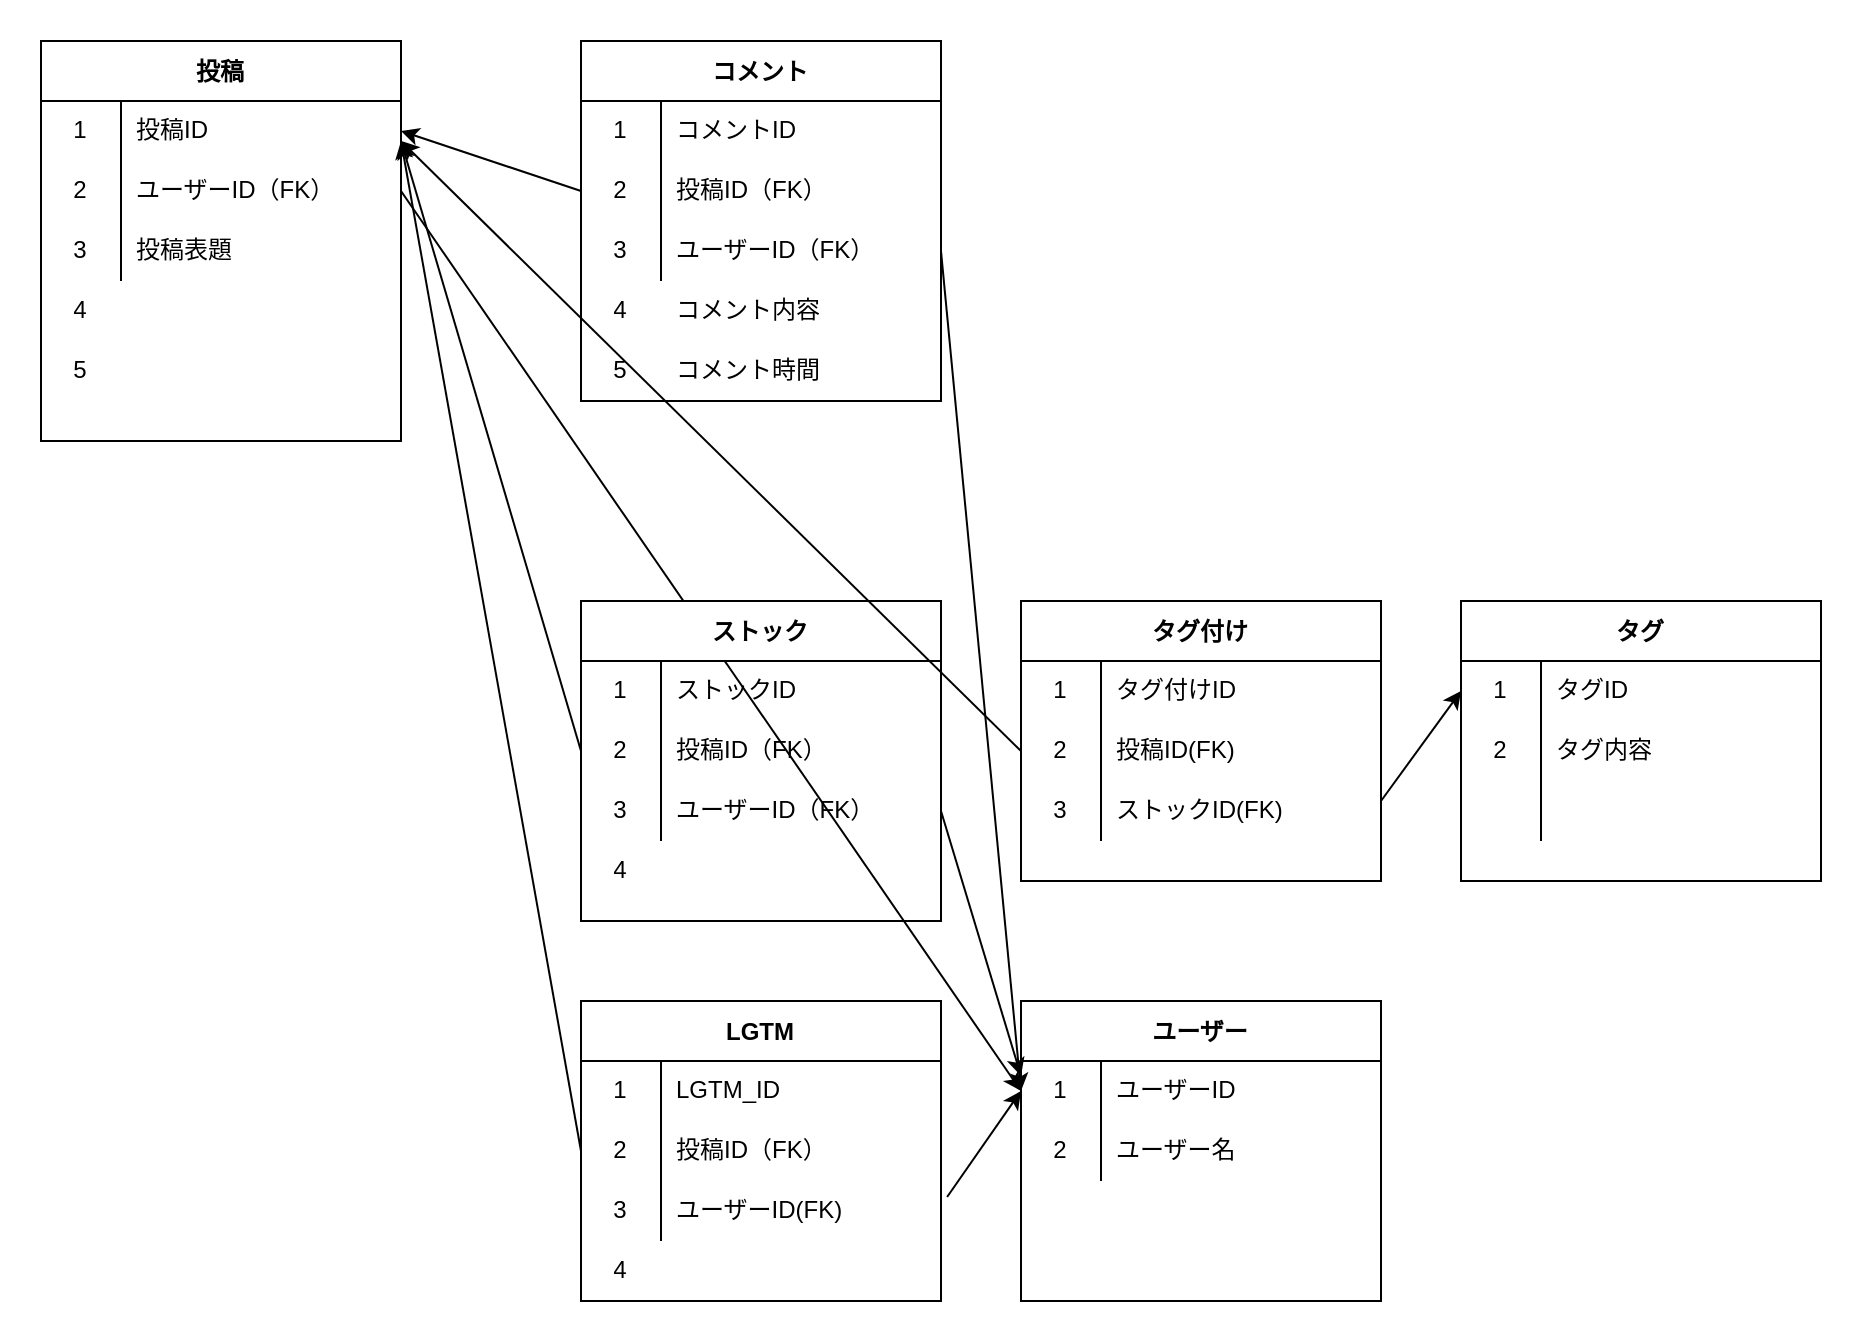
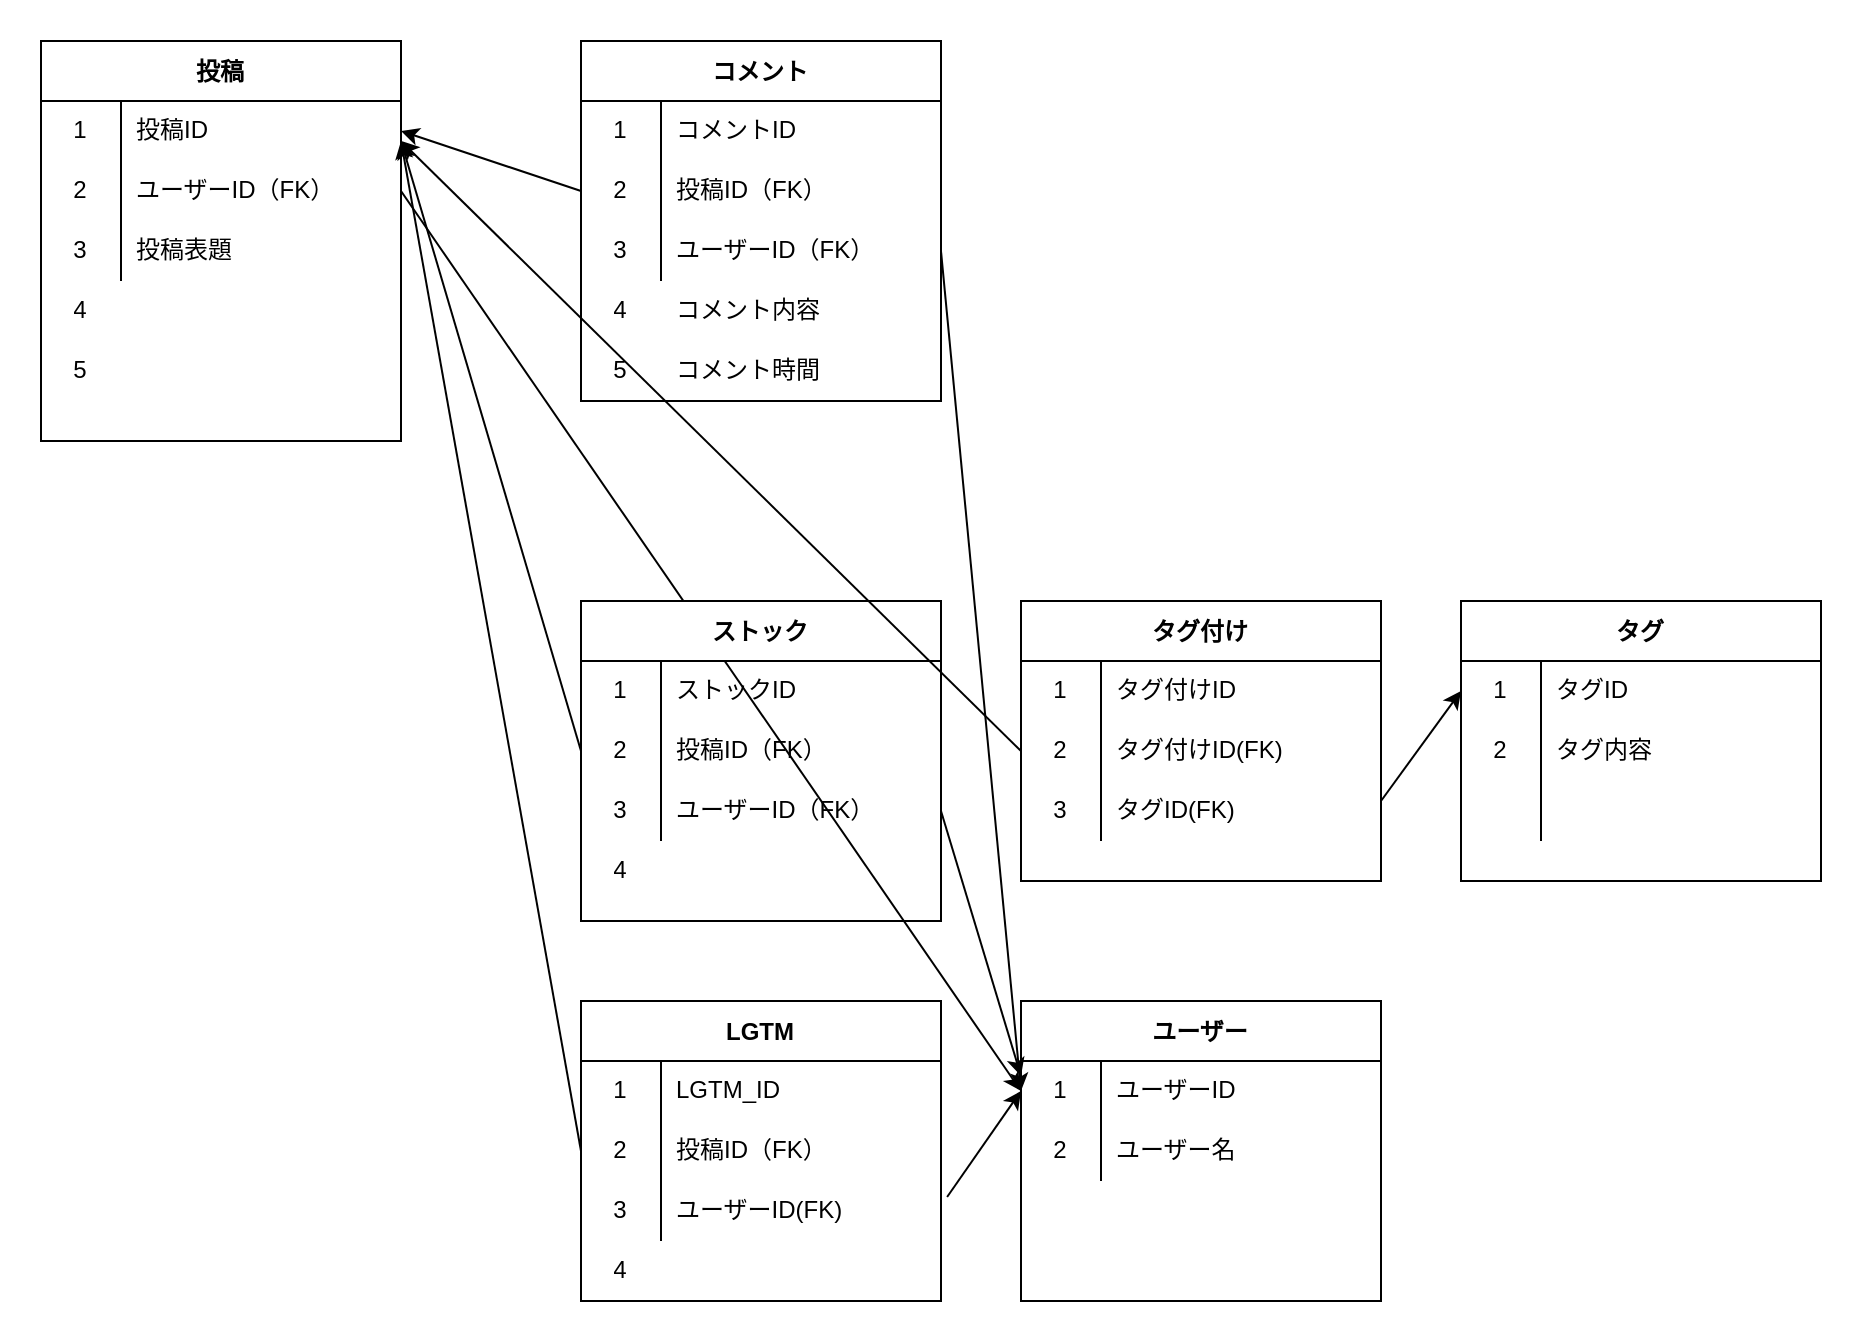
(1181, 751) -> (1205, 751)
(1205, 811) -> (1181, 811)
